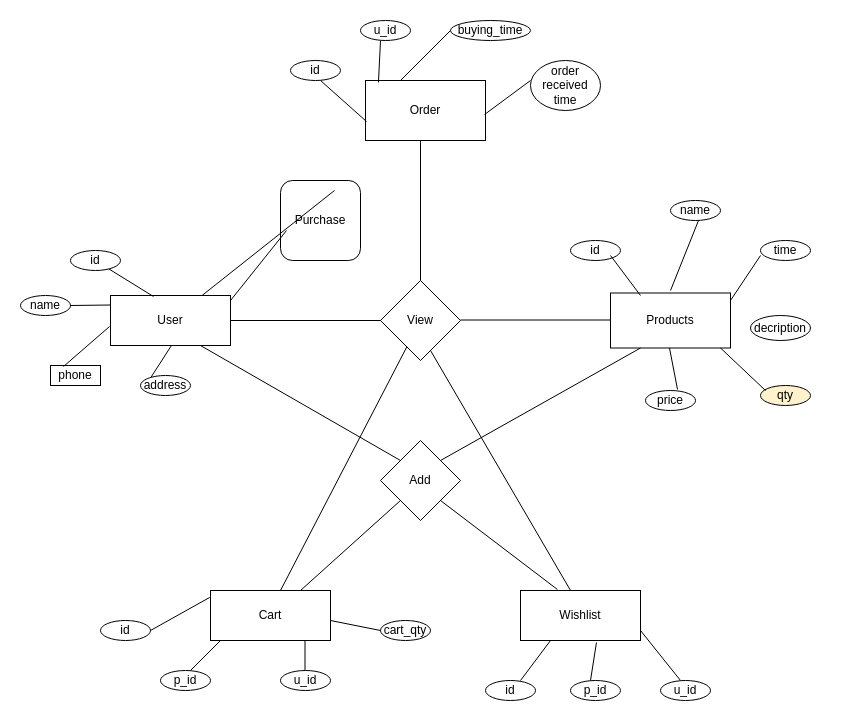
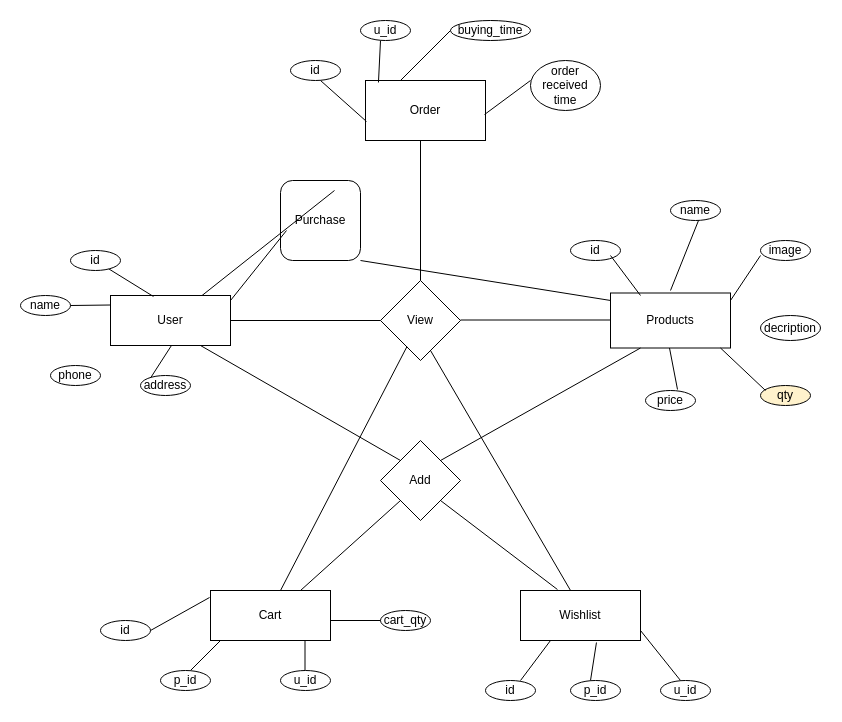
(786, 251) -> (786, 251)
none -> (485, 280)
(781, 328) -> (791, 328)
(87, 347) -> none
(76, 376) -> (76, 376)
(406, 631) -> (406, 621)
